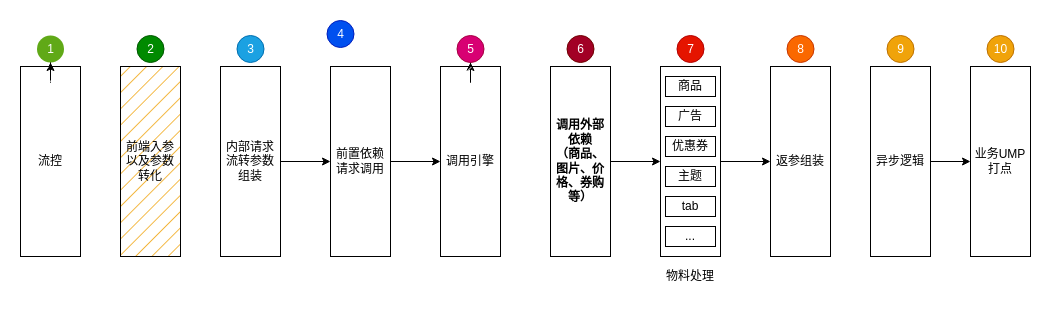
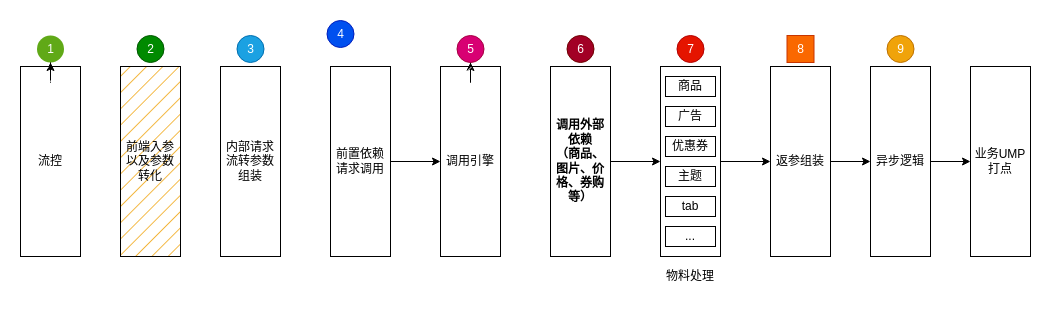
(801, 49) -> (801, 49)
(1001, 49) -> none
(302, 162) -> none
none -> (847, 162)
